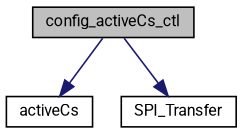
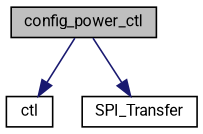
(113, 22) -> (84, 22)
(49, 112) -> (30, 112)
